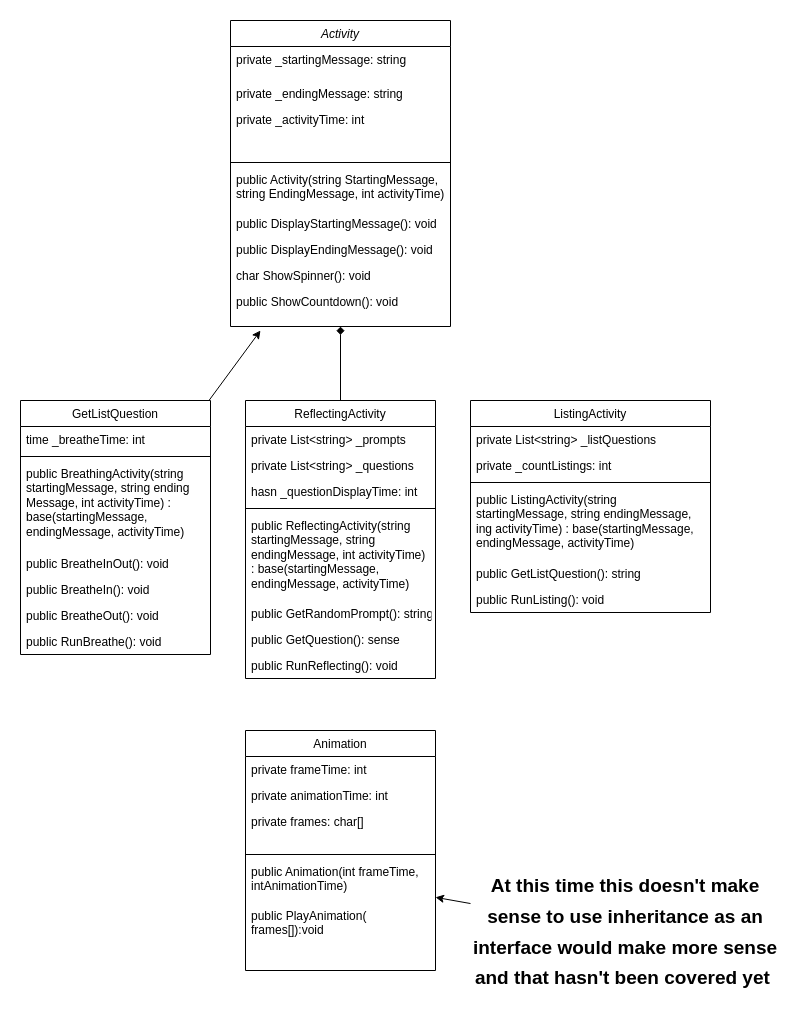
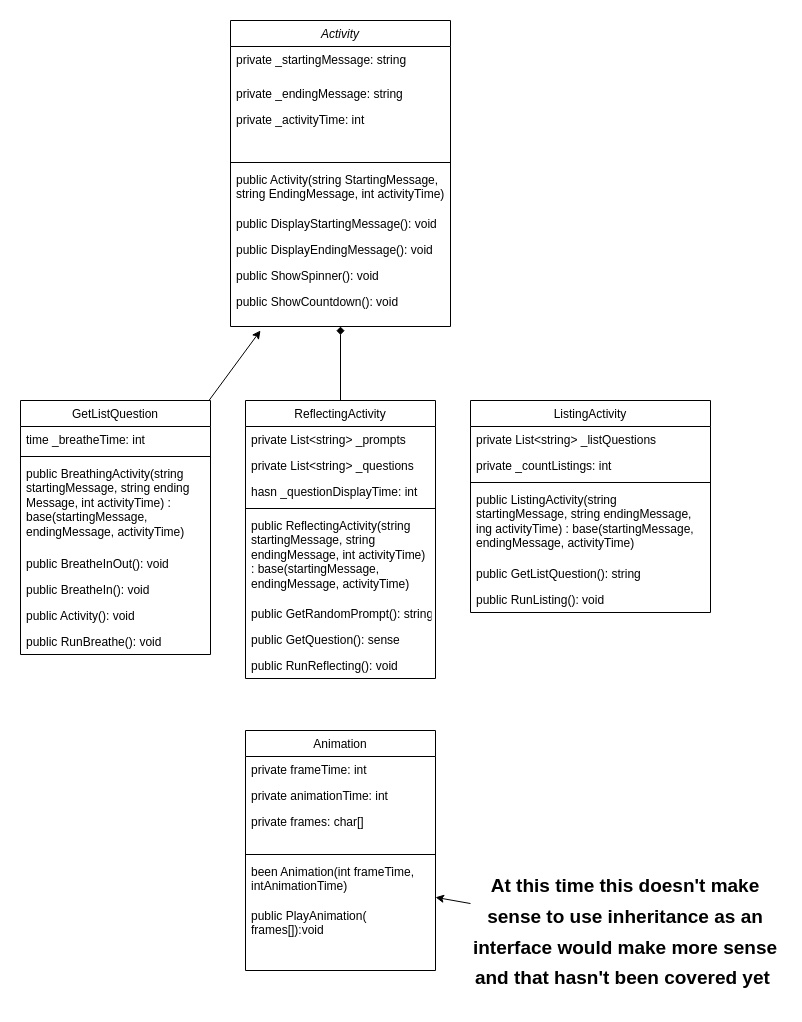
(309, 276) -> (312, 276)
(101, 616) -> (91, 616)
(342, 880) -> (342, 880)
